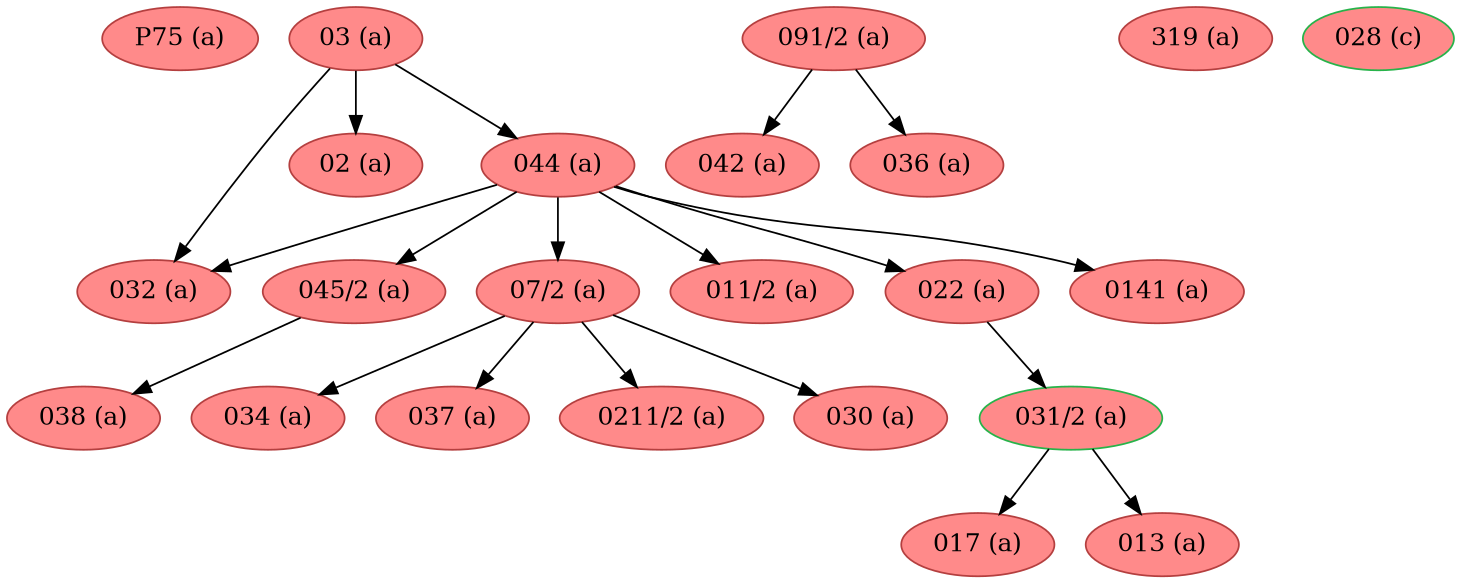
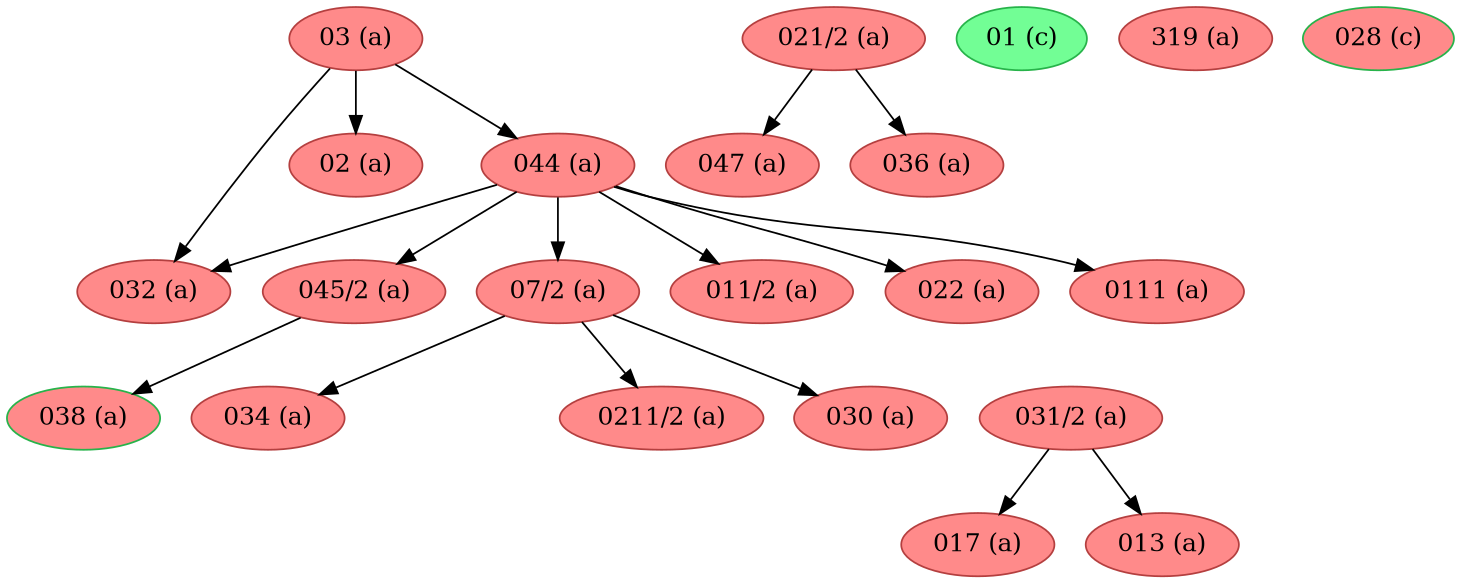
(180, 39) -> none
(834, 39) -> (834, 39)
none -> (1022, 39)
(742, 165) -> (742, 165)
(1157, 292) -> (1157, 292)
(1010, 348) -> none
(84, 418) -> (84, 418)
(453, 418) -> none
(1071, 418) -> (1071, 418)
